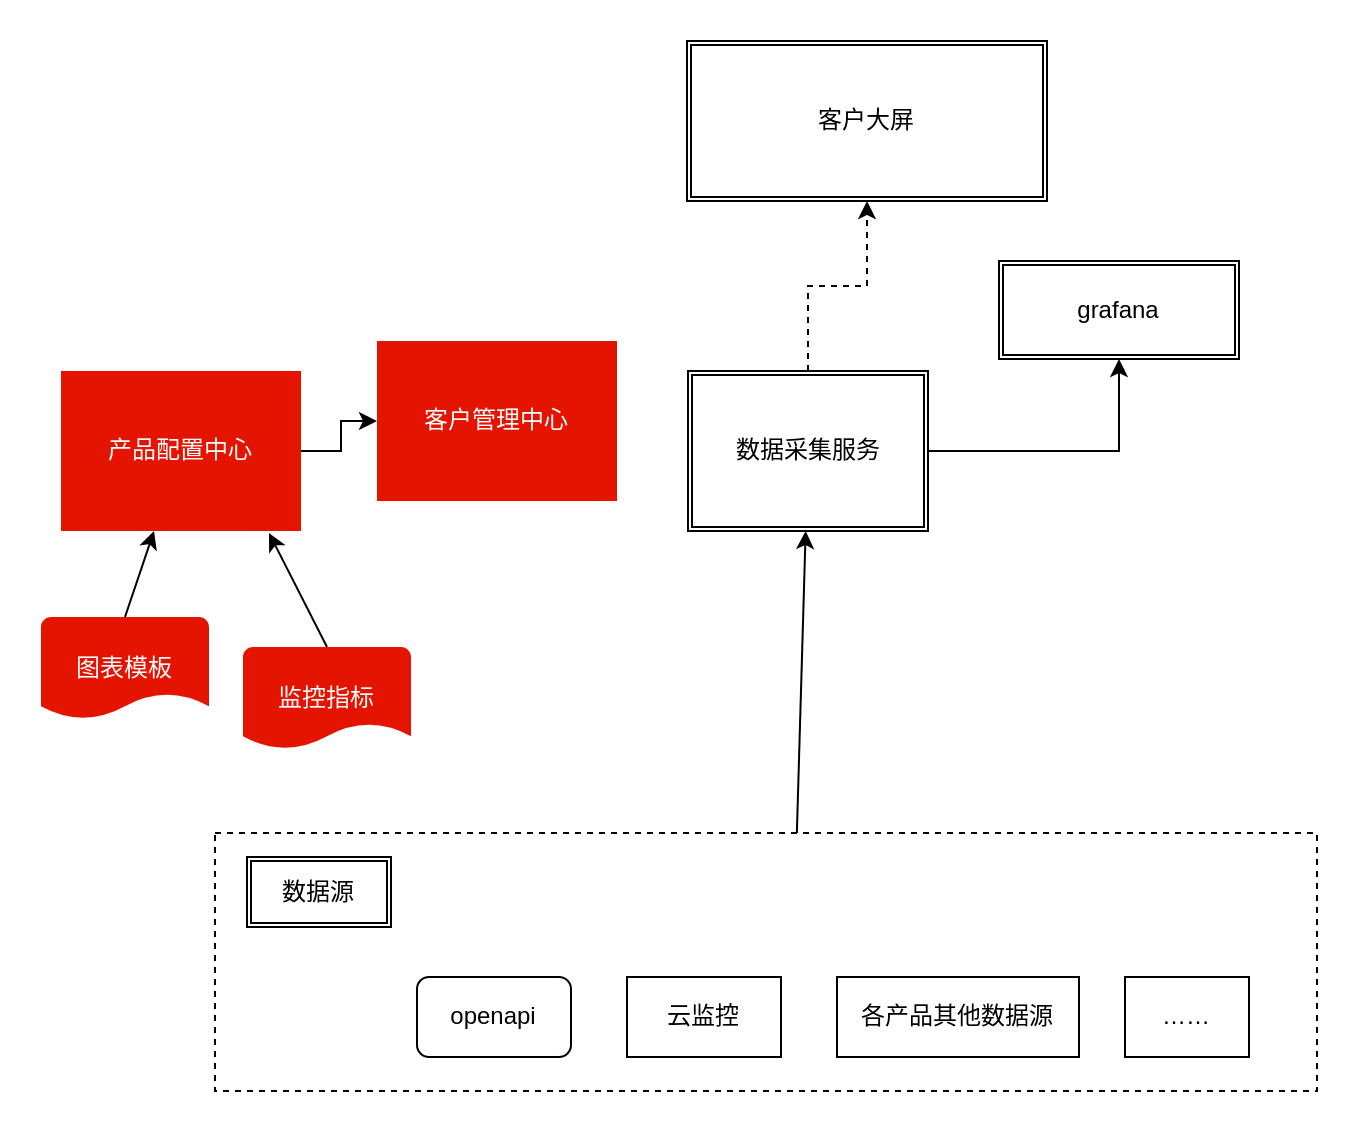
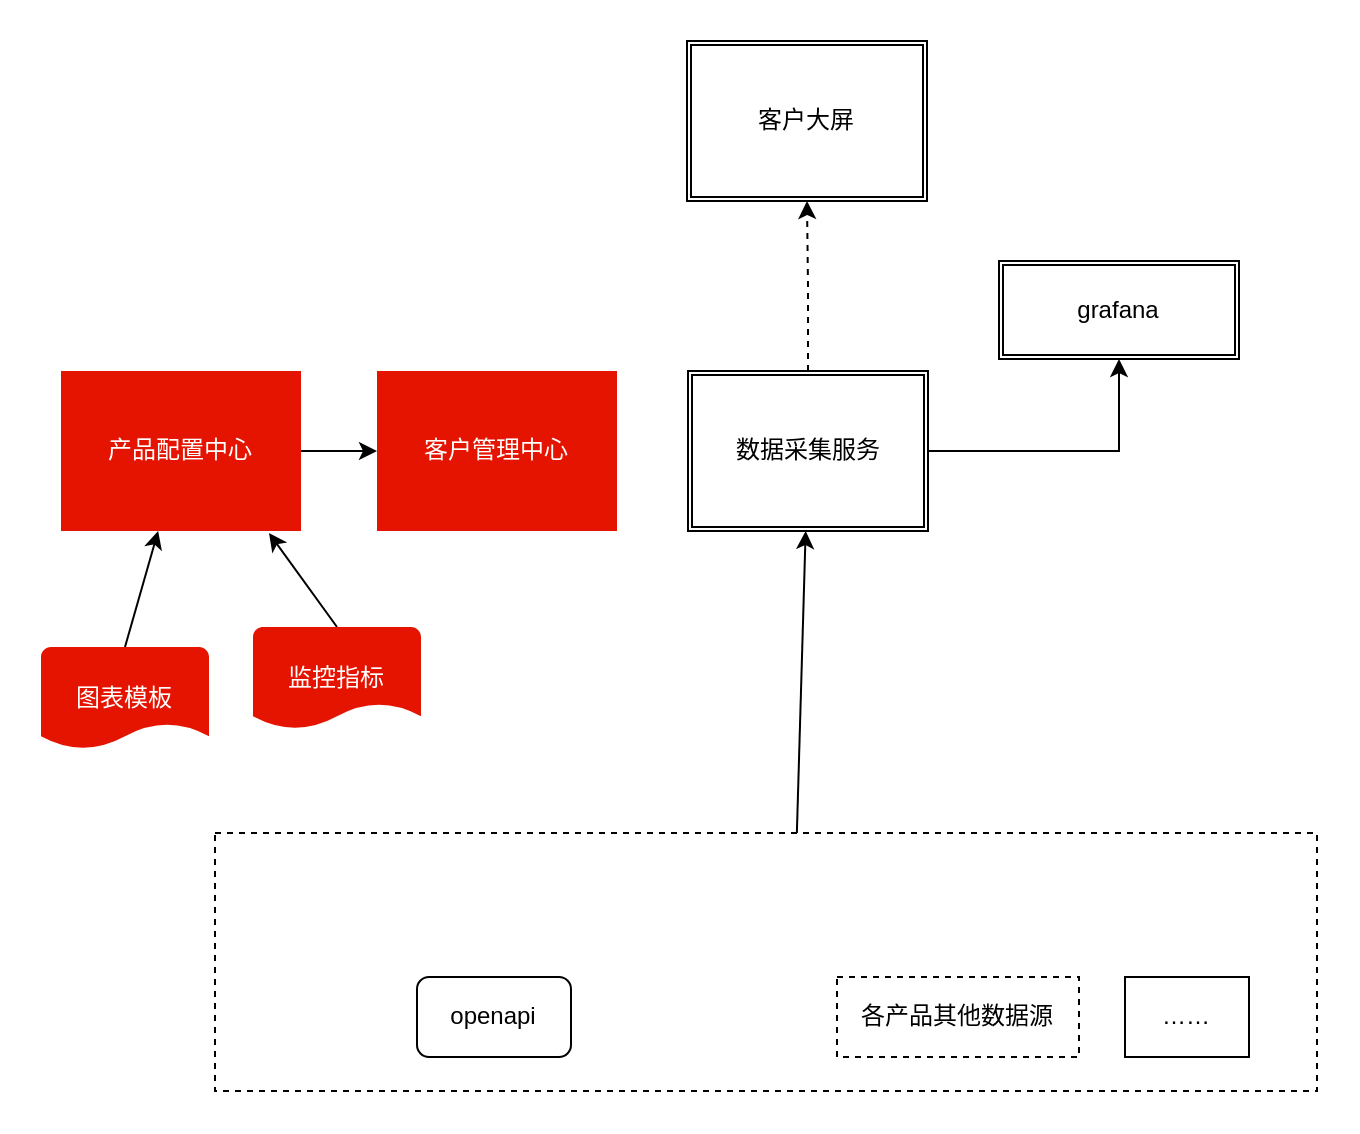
(867, 121) -> (807, 121)
(497, 421) -> (497, 451)
(125, 668) -> (125, 698)
(327, 698) -> (337, 678)
(319, 892) -> none
(704, 1017) -> none
(958, 1017) -> (958, 1017)
